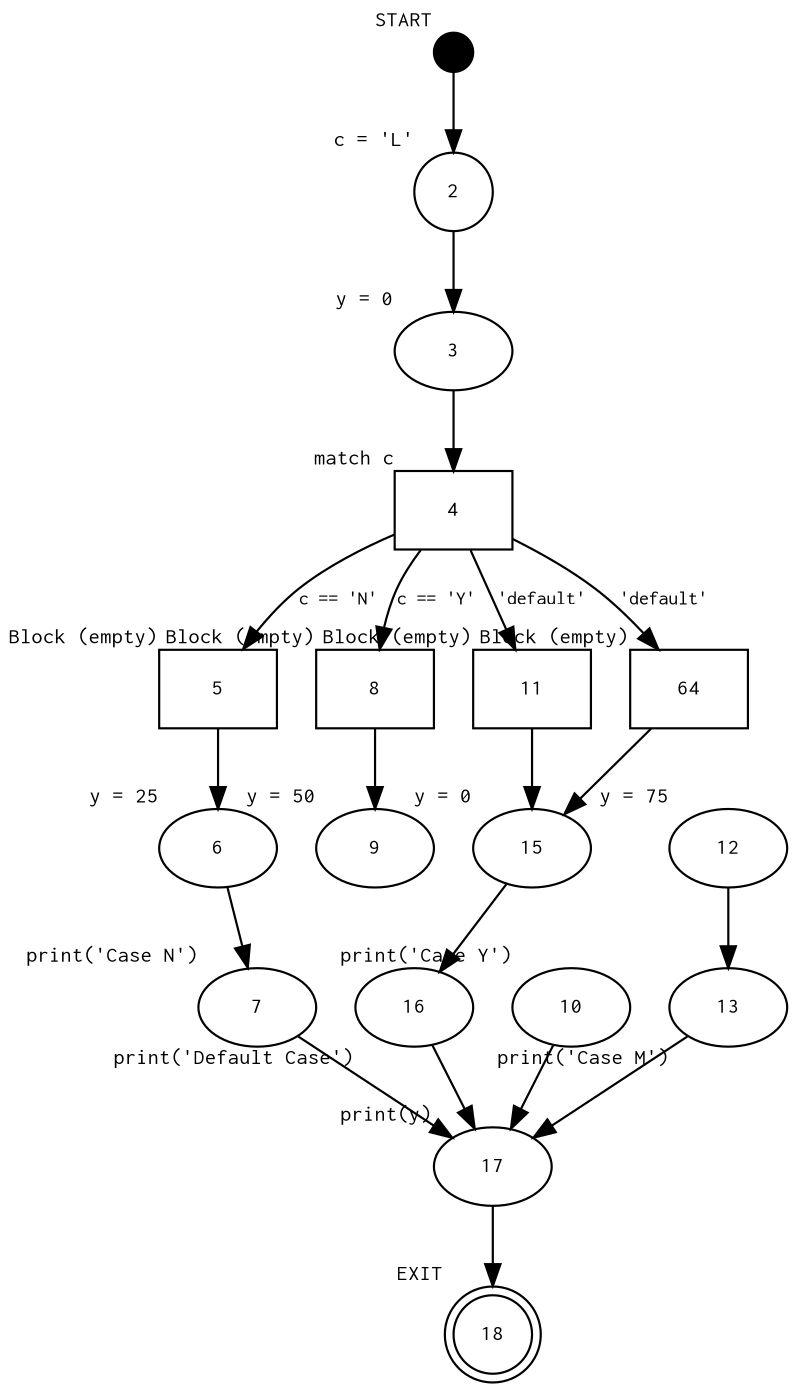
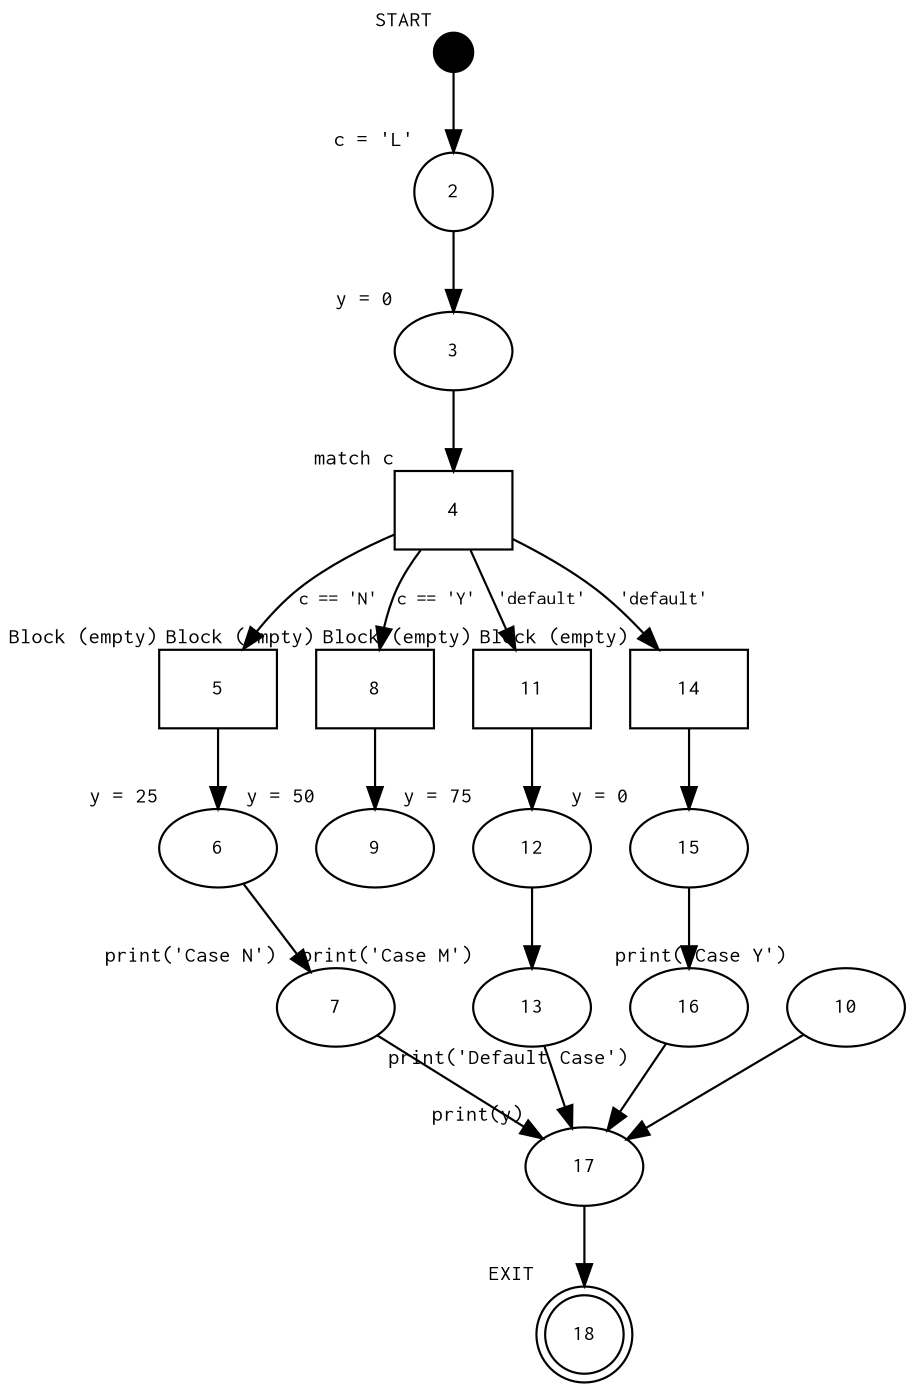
(689, 689) -> (689, 689)
(532, 758) -> (532, 758)
